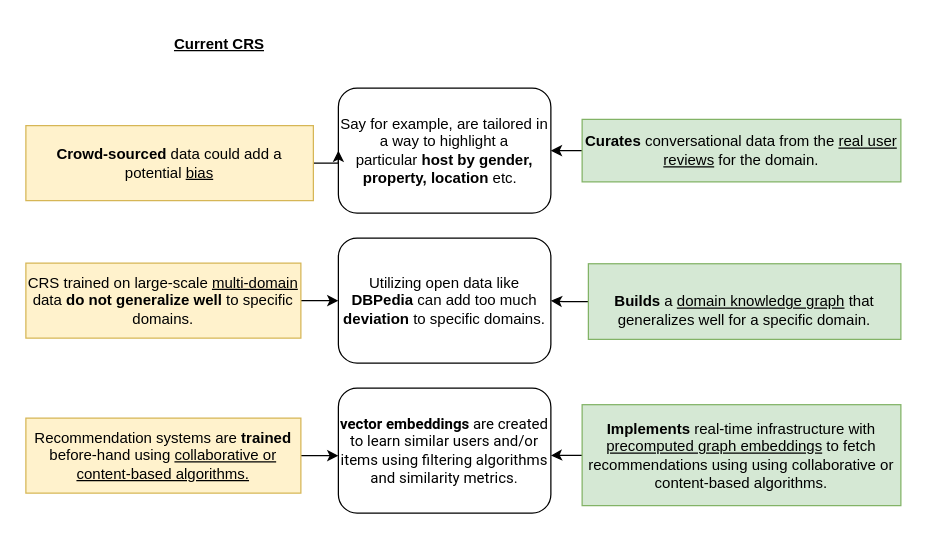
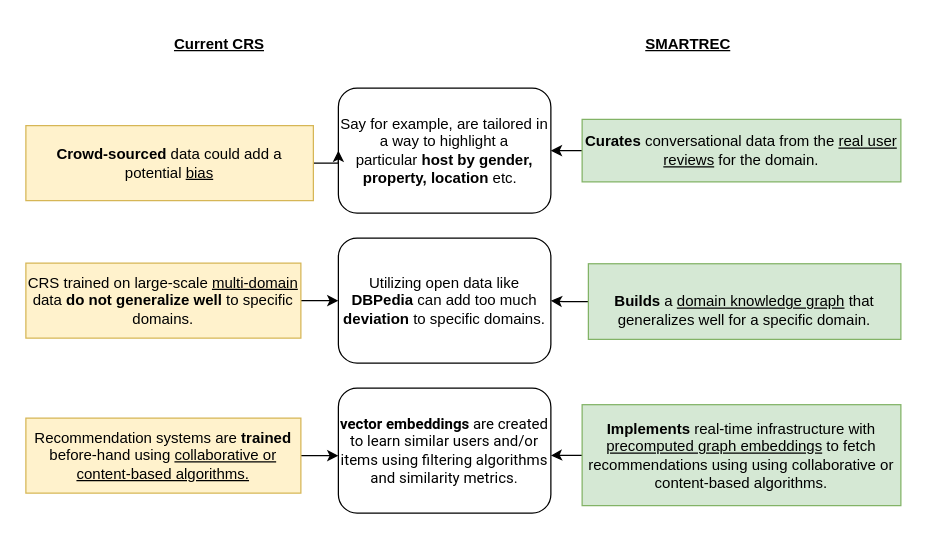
none -> (688, 44)
